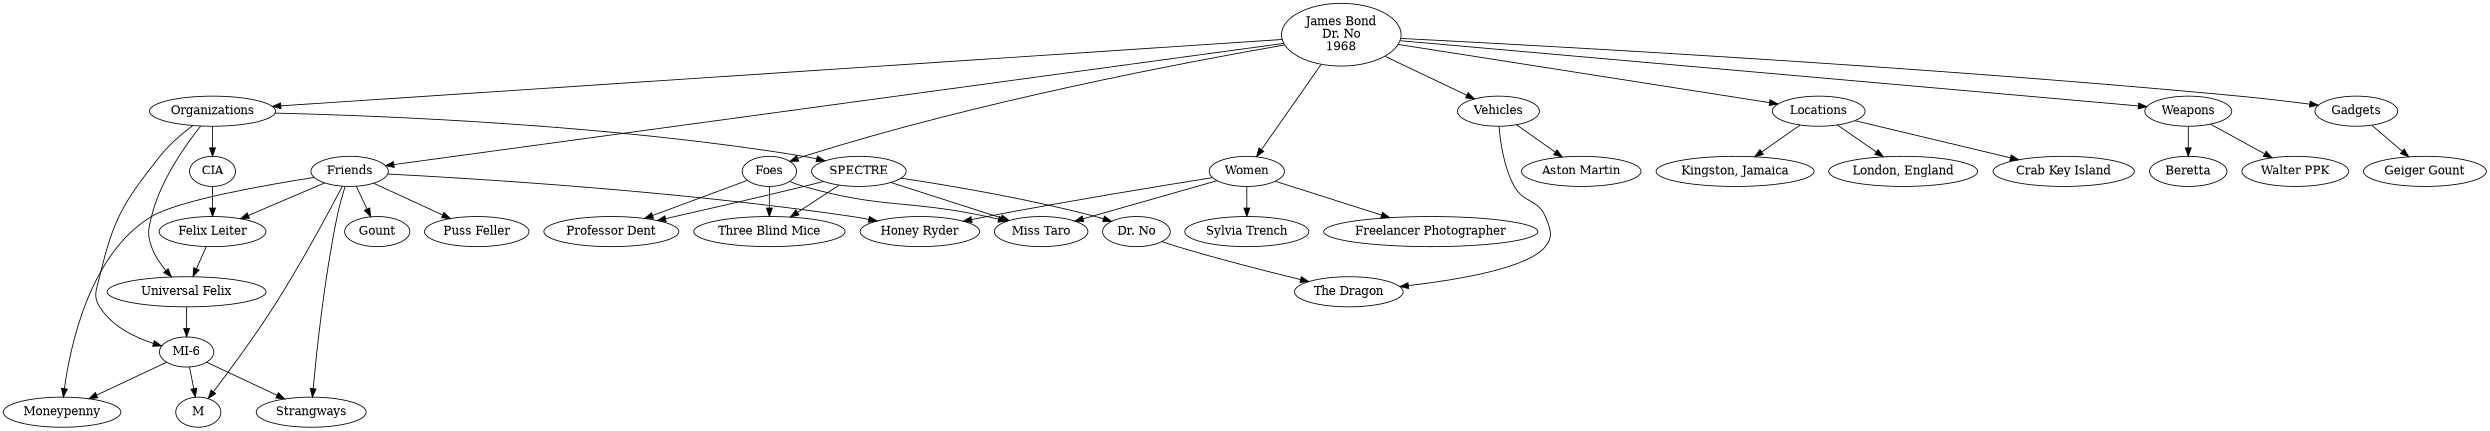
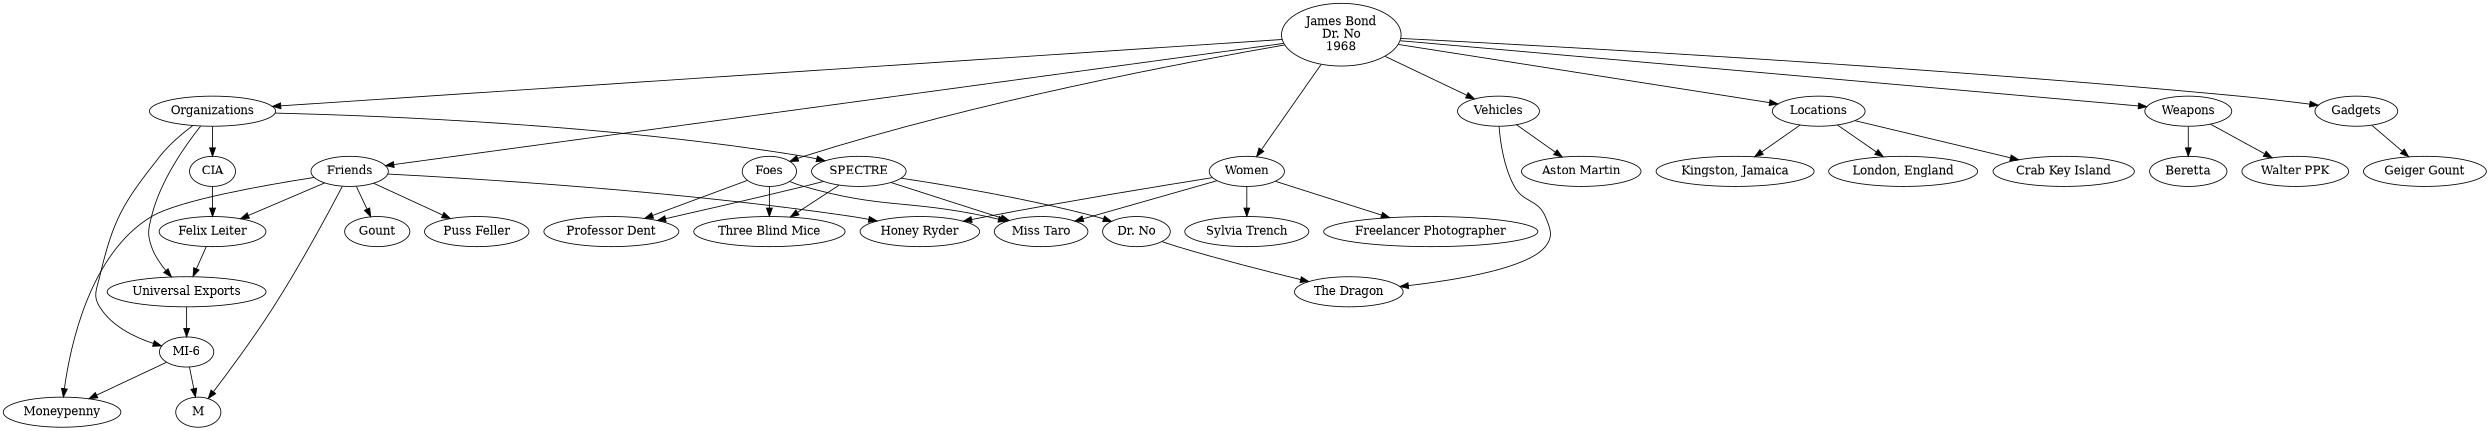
(187, 292) -> (187, 292)
(311, 412) -> none
